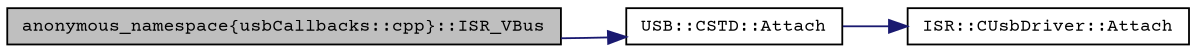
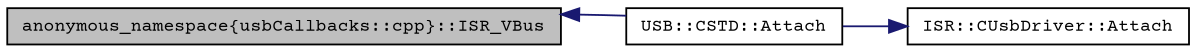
(584, 38) -> (603, 15)
